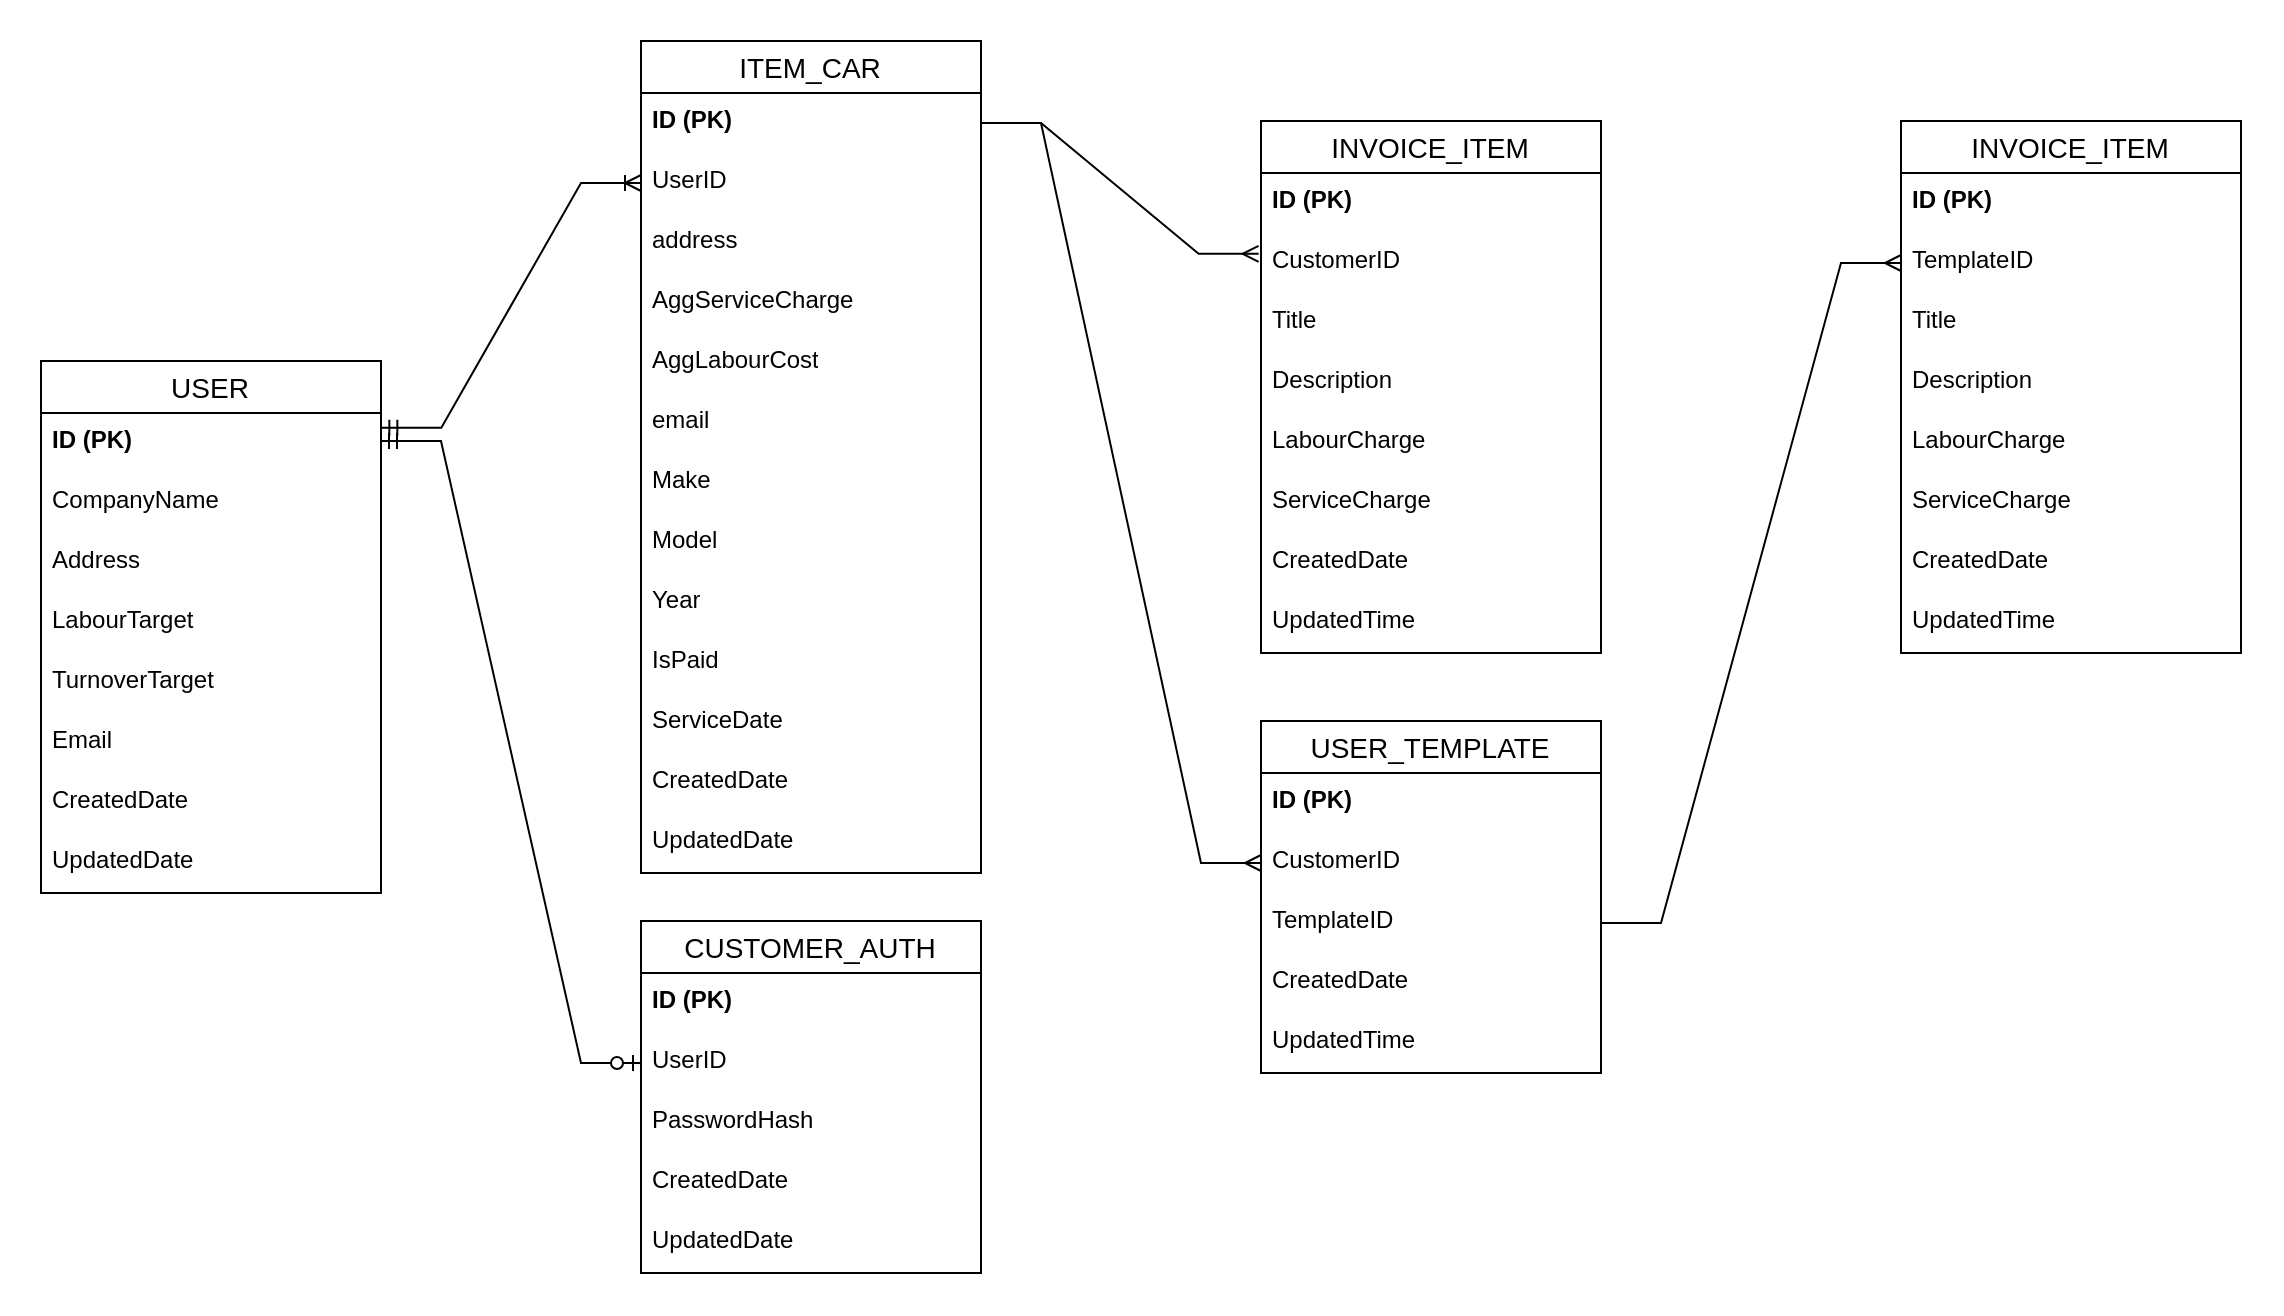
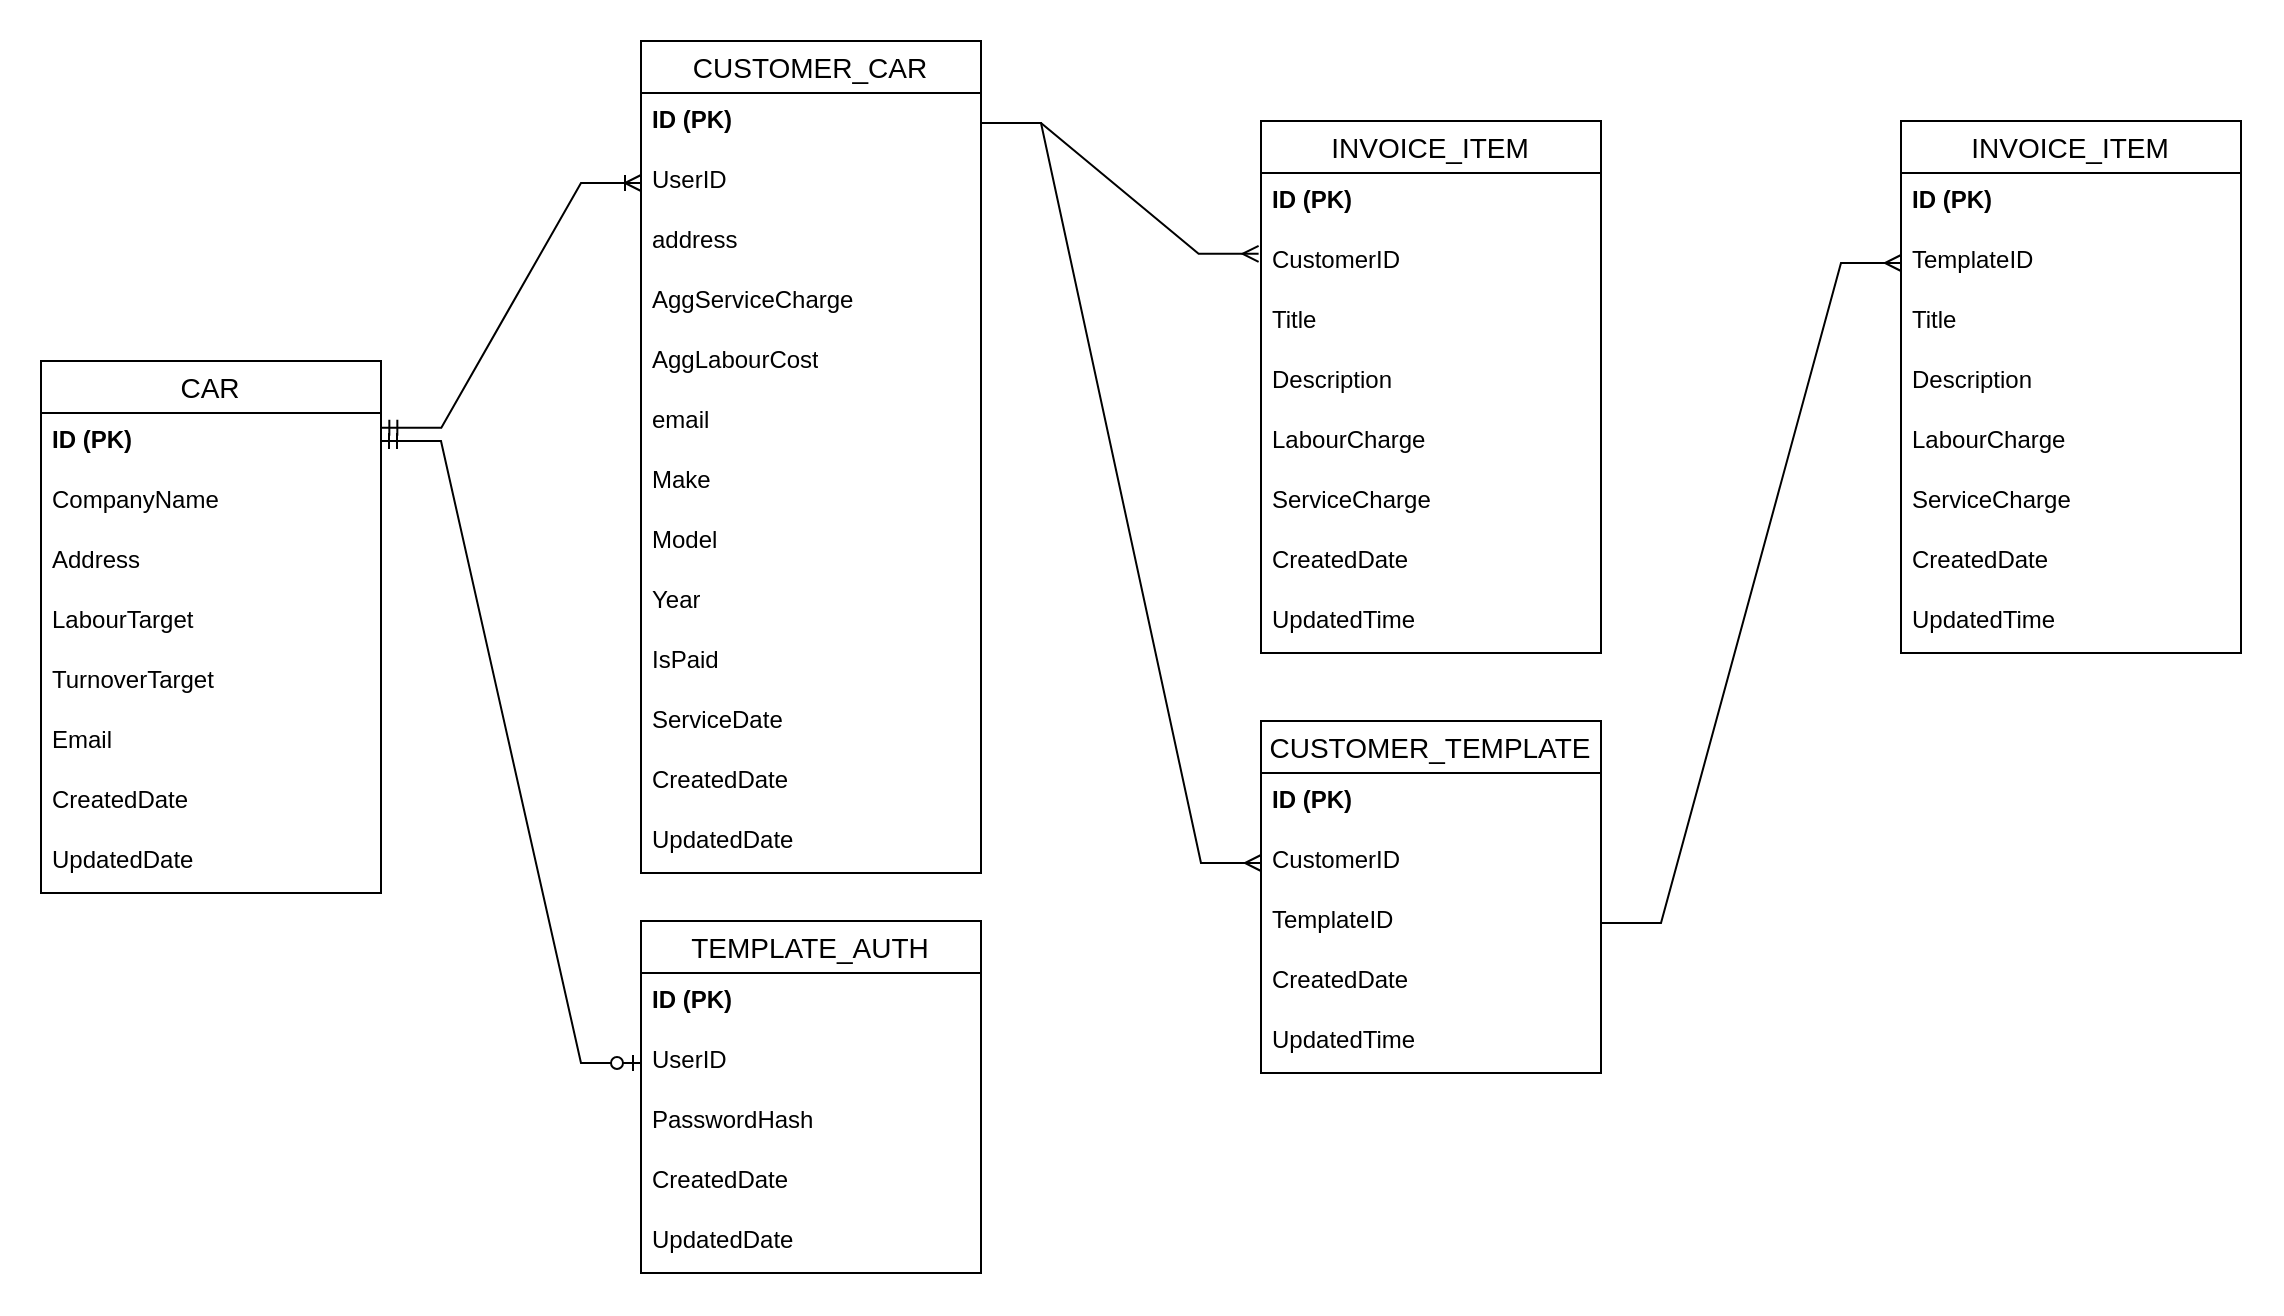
(810, 69) -> (810, 69)
(210, 389) -> (210, 389)
(1430, 749) -> (1430, 749)
(810, 949) -> (810, 949)
